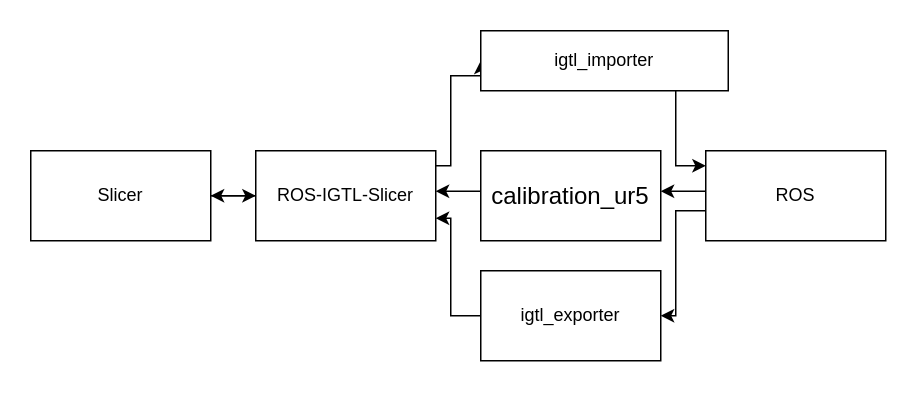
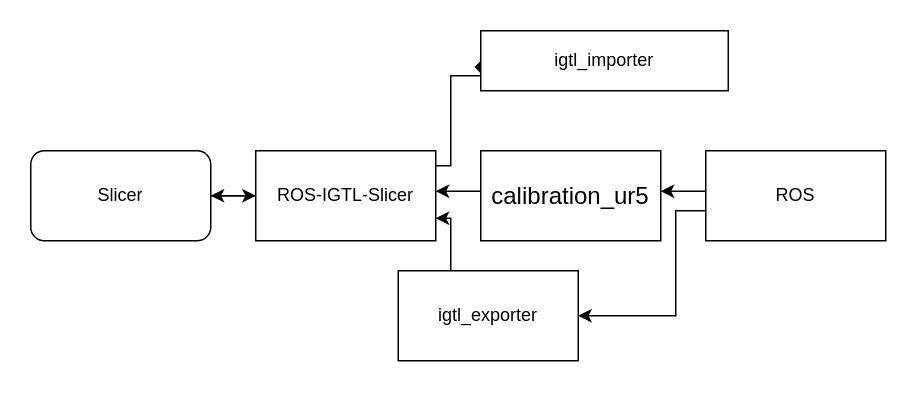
(476, 76) -> (476, 76)
(676, 138) -> none
(121, 196) -> (121, 196)
(571, 316) -> (488, 316)
